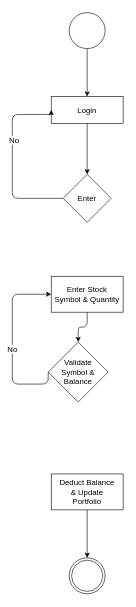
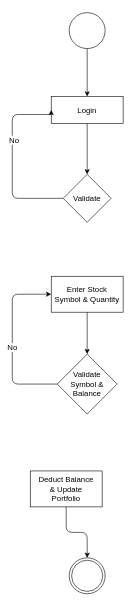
(87, 198) -> (87, 198)
(78, 372) -> (87, 384)
(87, 492) -> (66, 489)
